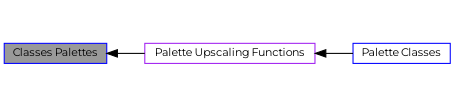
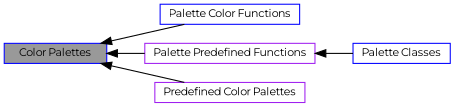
none -> (230, 14)
(55, 53) -> (55, 53)
(230, 53) -> (230, 53)
none -> (230, 92)
